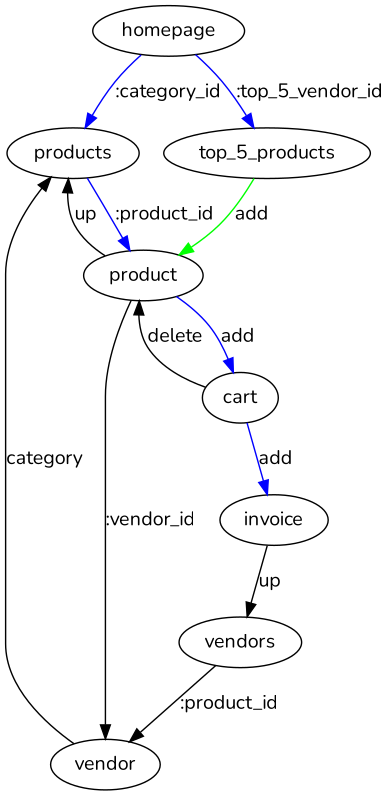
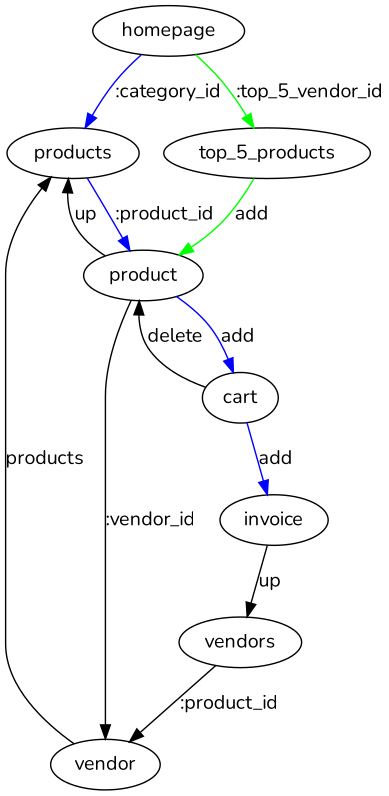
(223, 83) -> (223, 83)
(45, 459) -> (45, 459)
